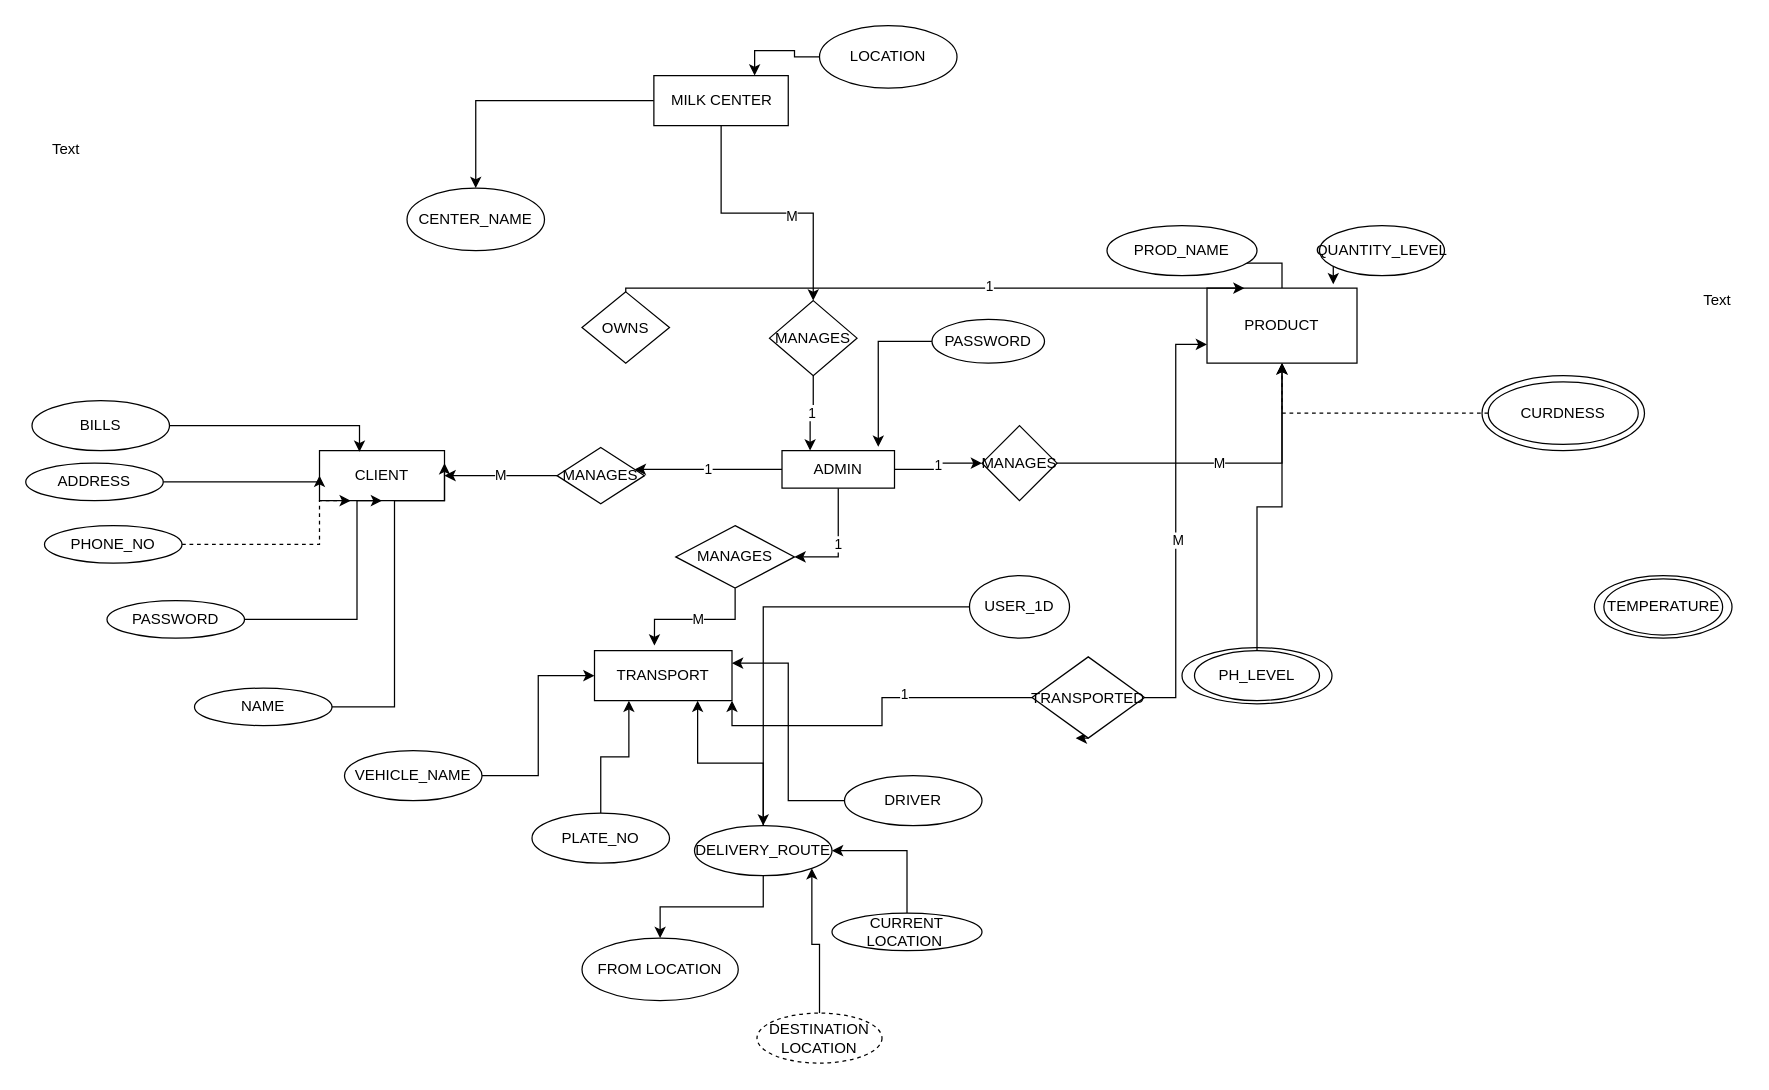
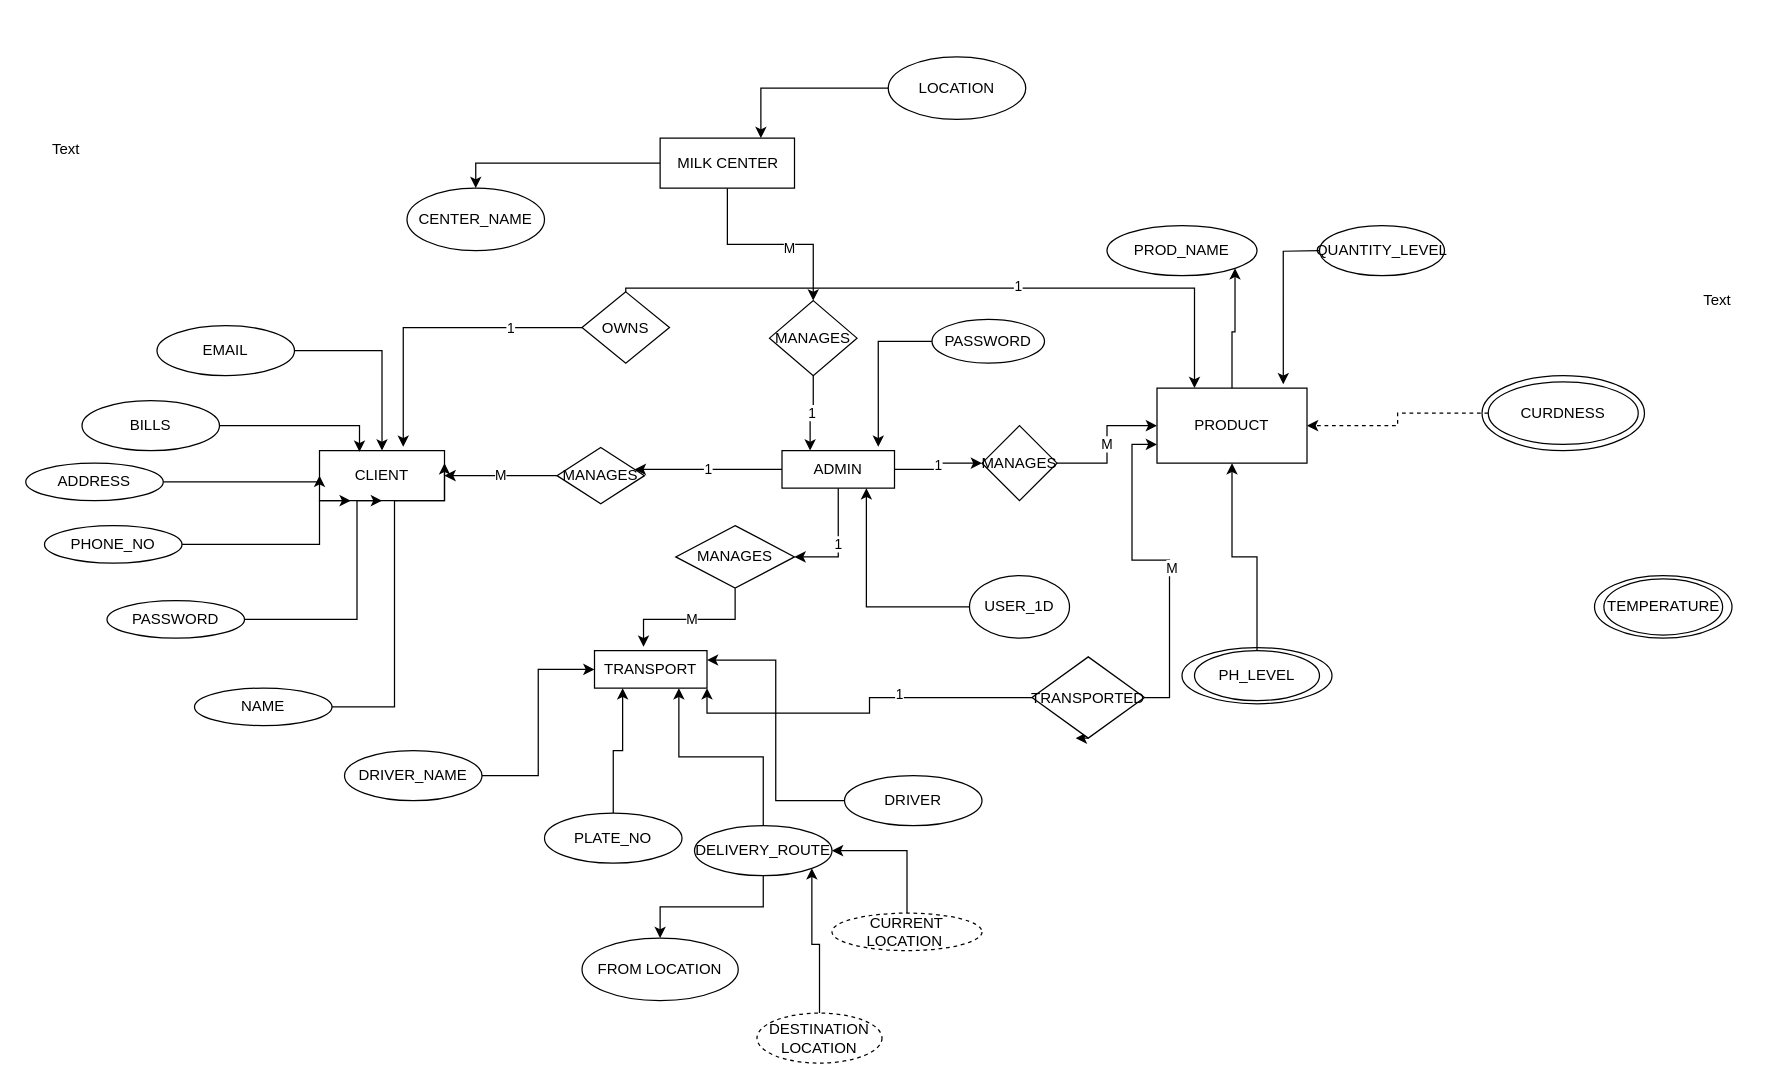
(888, 57) -> (957, 88)
(721, 101) -> (727, 163)
(1282, 326) -> (1232, 426)
none -> (437, 328)
none -> (226, 351)
none -> (382, 353)
(101, 426) -> (151, 426)
(274, 544) -> (274, 544)
(791, 607) -> (866, 552)
(663, 676) -> (651, 669)
(413, 776) -> (413, 776)
(601, 838) -> (613, 838)
(907, 932) -> (907, 932)
